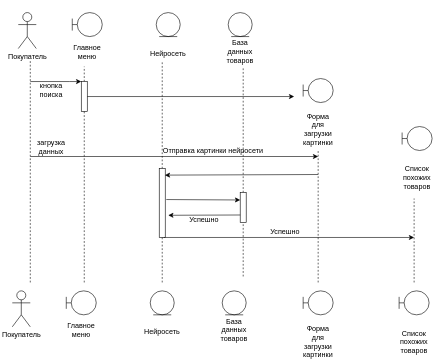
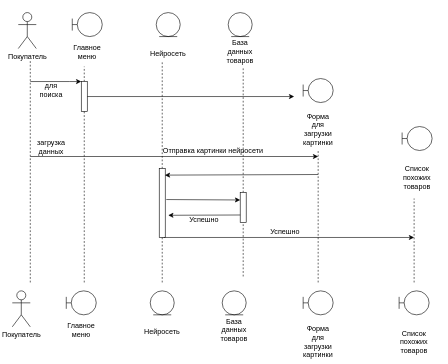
(51, 90) -> (51, 90)
